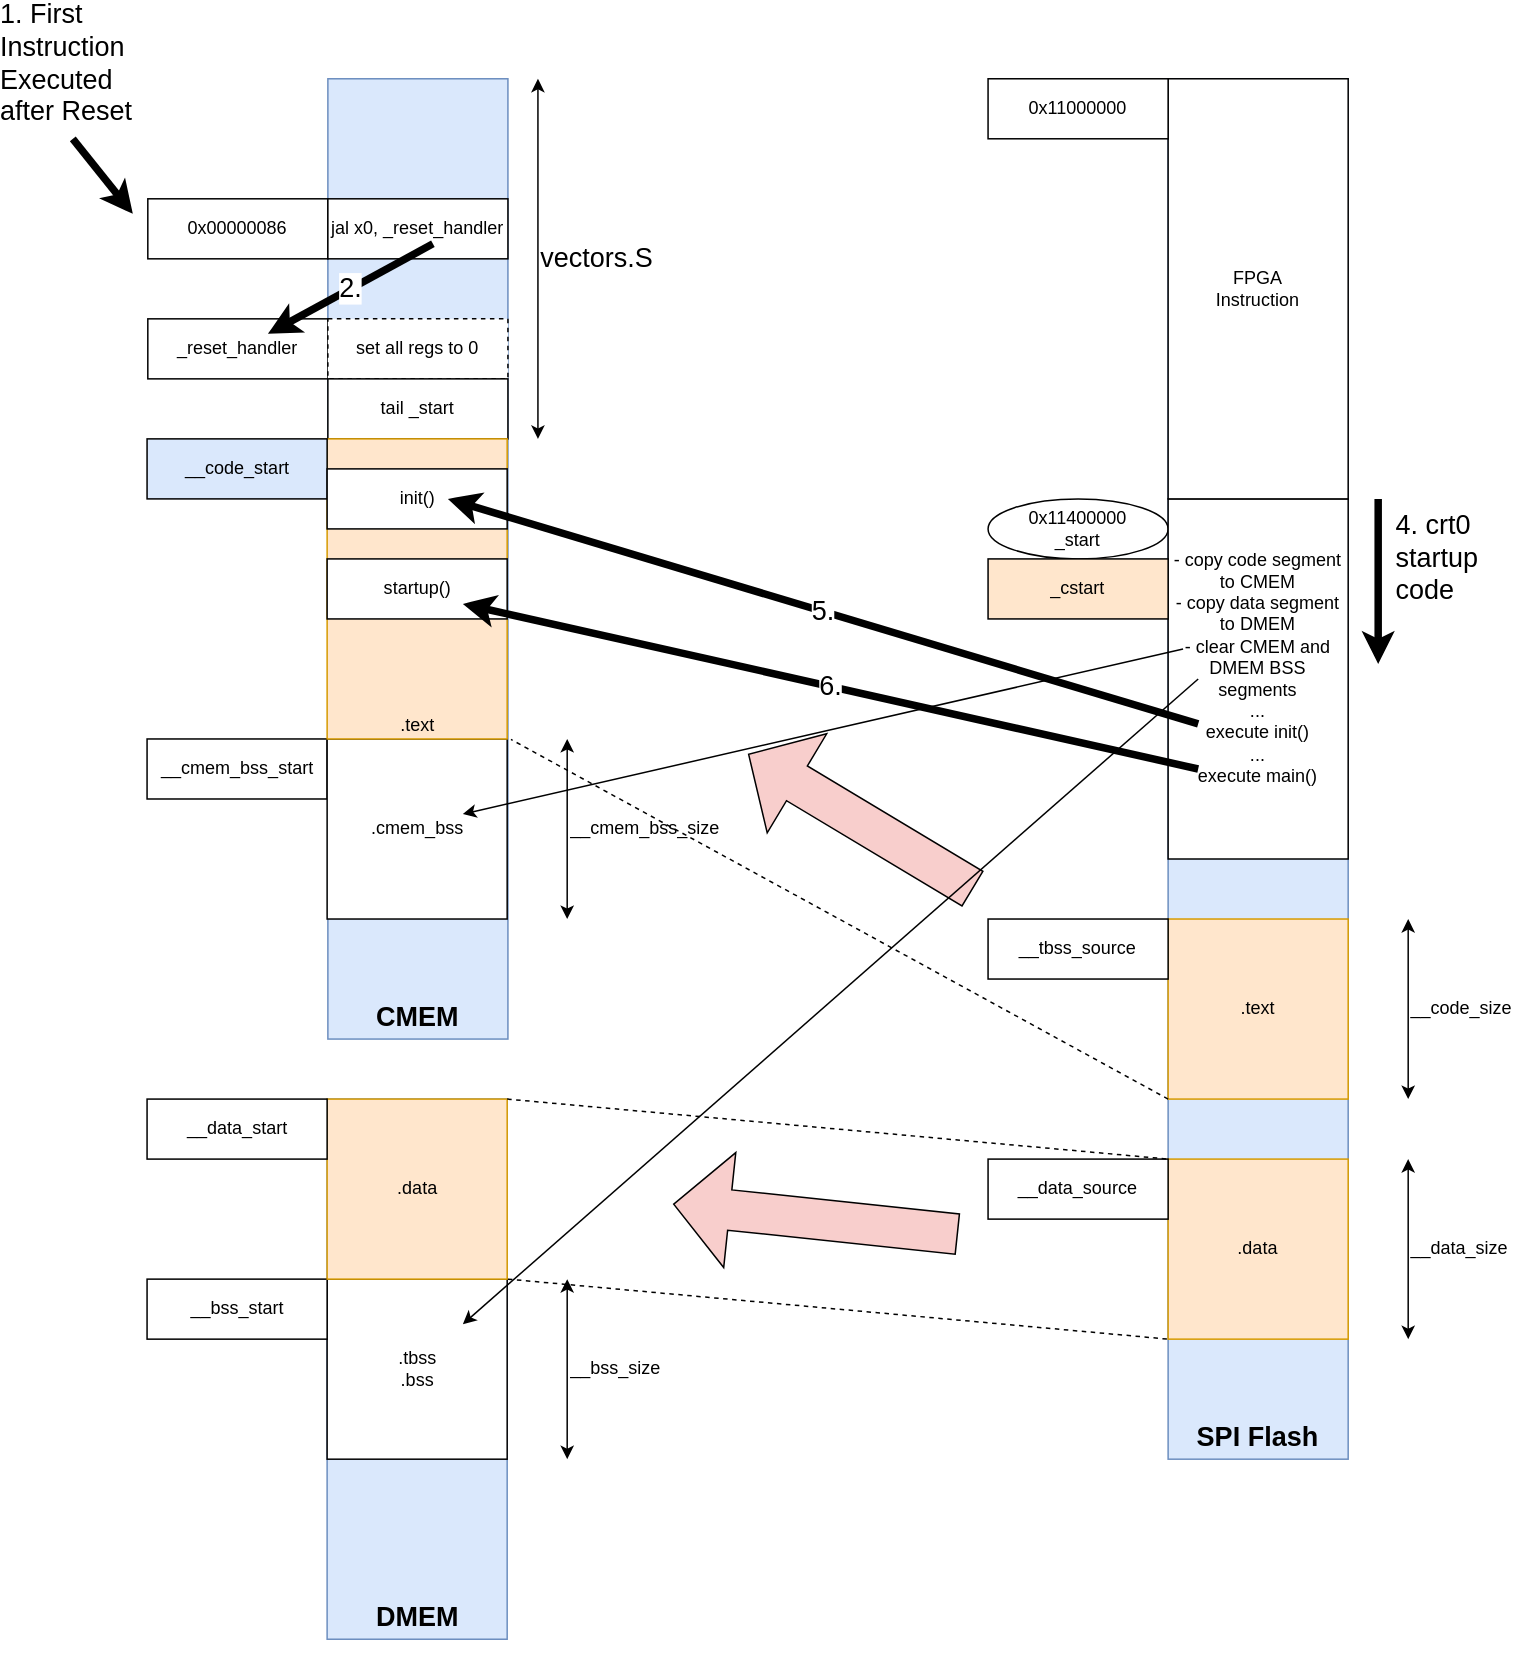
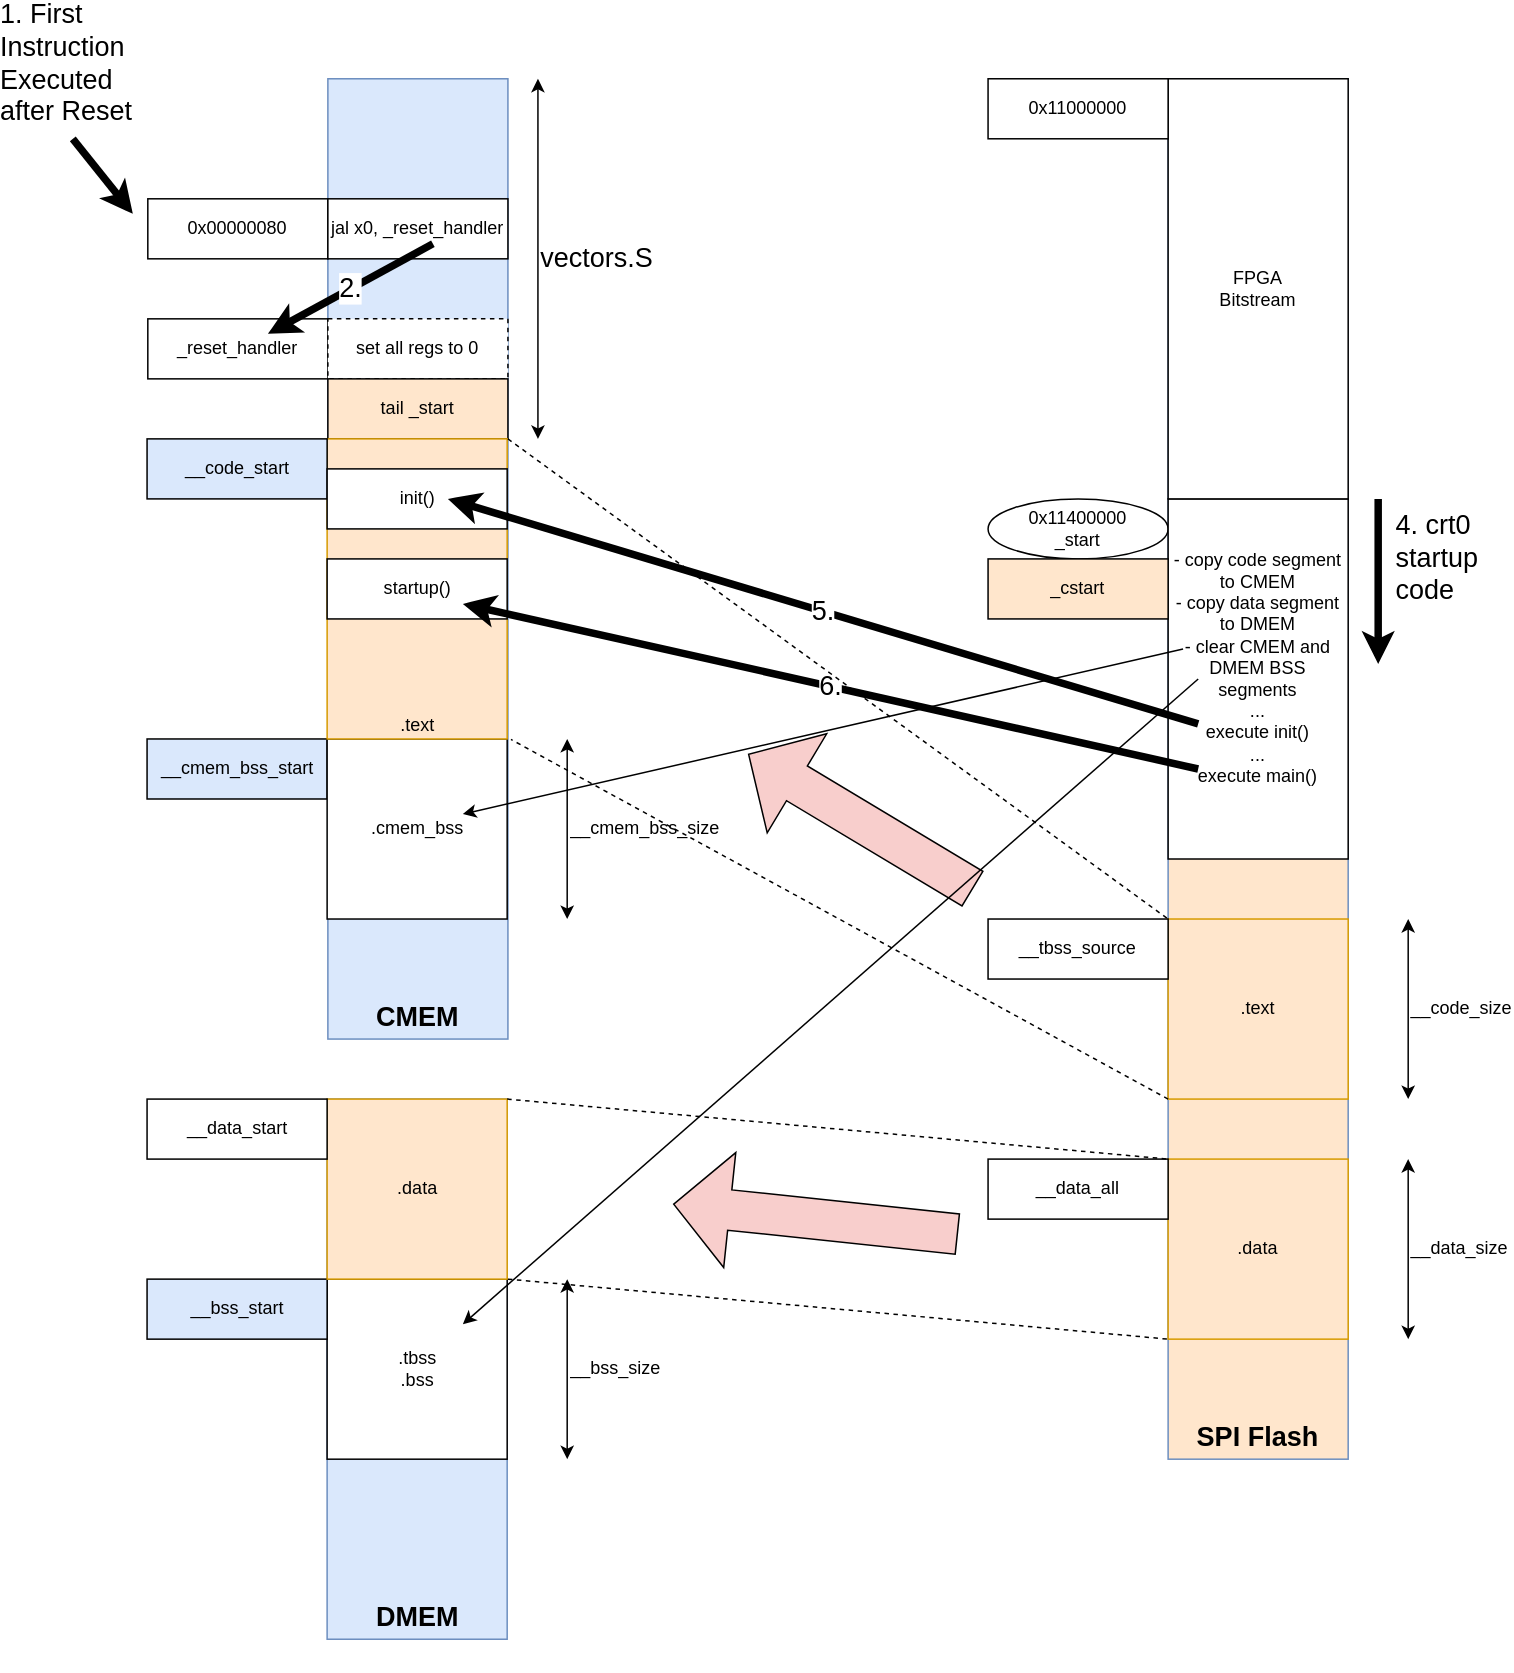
(238, 229) -> (238, 229)
(1258, 289) -> (1258, 289)
(418, 409) -> (418, 409)
(237, 769) -> (237, 769)
none -> (1015, 808)
(1078, 1189) -> (1078, 1189)
(237, 1309) -> (237, 1309)
(1258, 1443) -> (1258, 1443)
